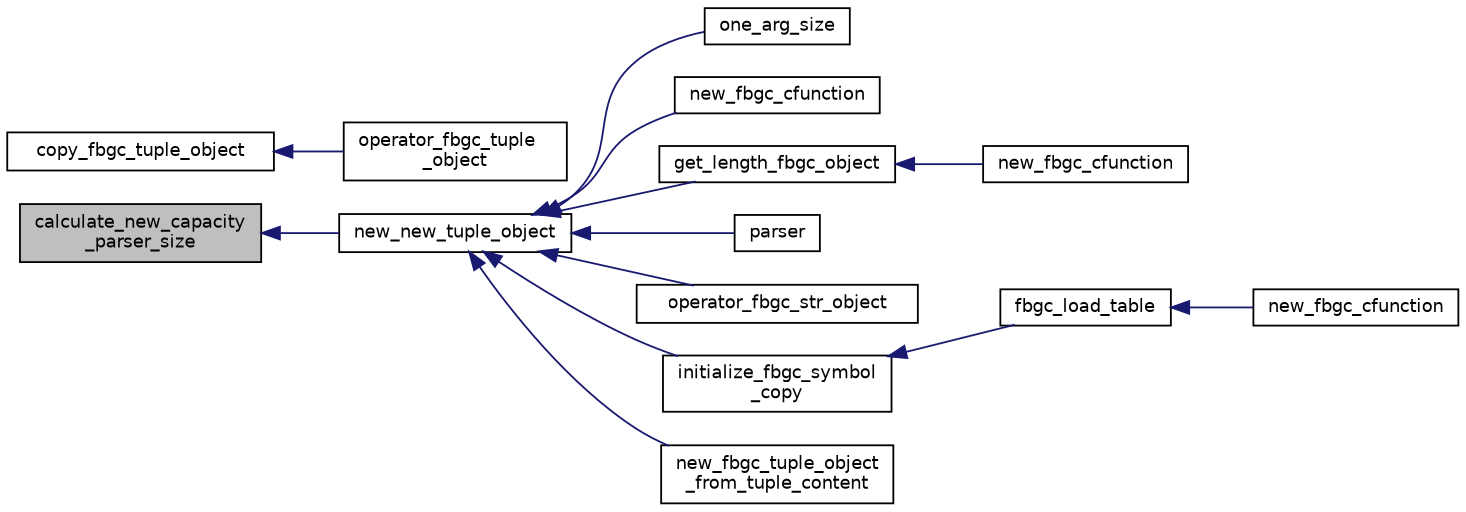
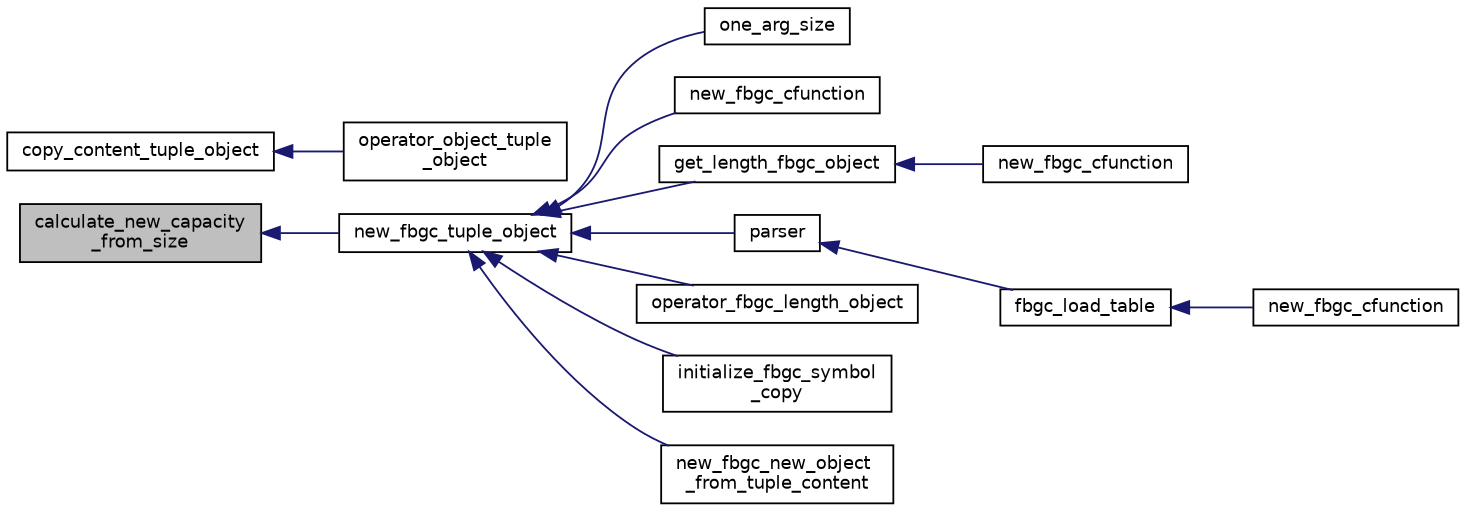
(141, 151) -> (141, 151)
(455, 151) -> (455, 151)
(141, 233) -> (141, 233)
(455, 233) -> (455, 233)
(777, 304) -> (777, 304)
(961, 338) -> (926, 269)
(777, 474) -> (777, 474)
